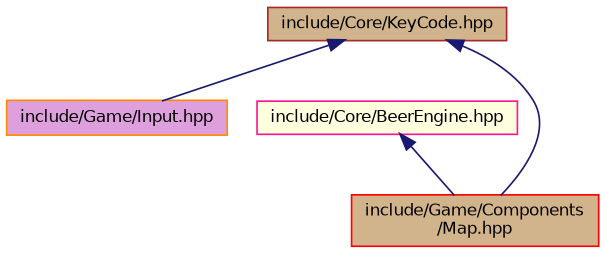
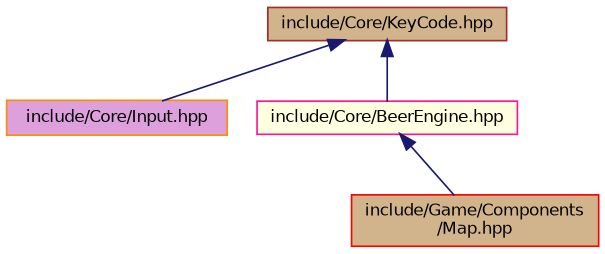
(537, 108) -> (387, 79)
(117, 118) -> (117, 118)
